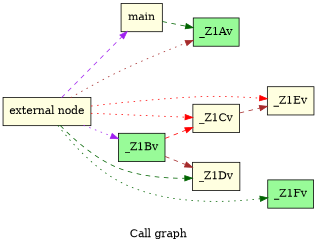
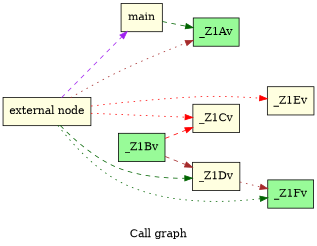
(250, 111) -> none
(97, 131) -> none
none -> (250, 184)
